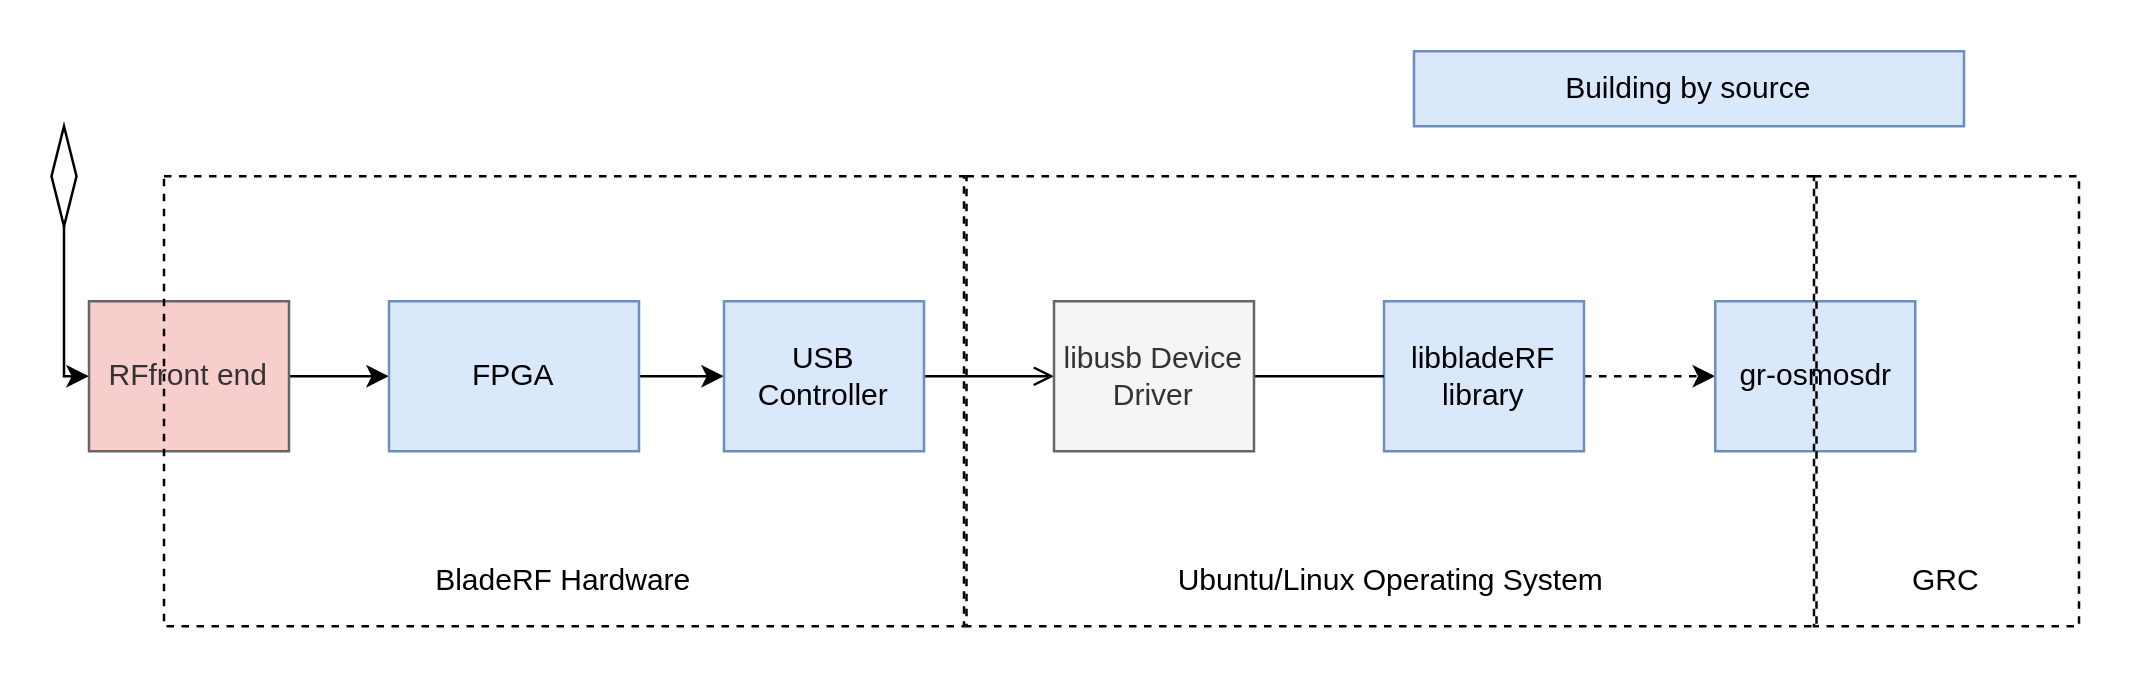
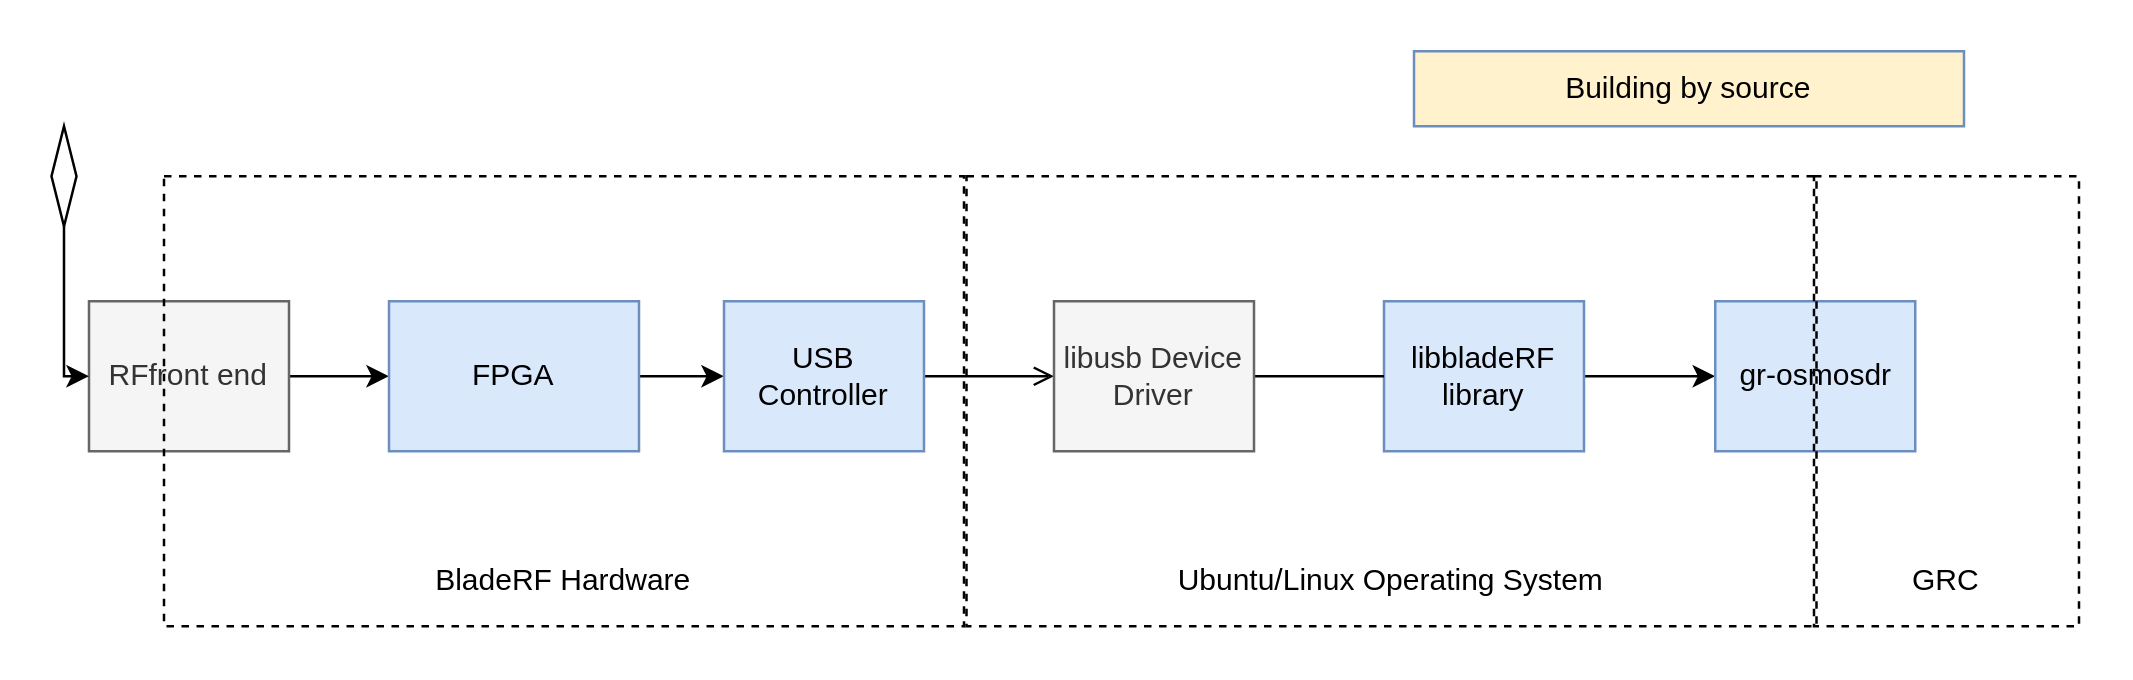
(1689, 89) -> (1689, 89)
(189, 376) -> (189, 376)
(1644, 376) -> (1644, 376)
